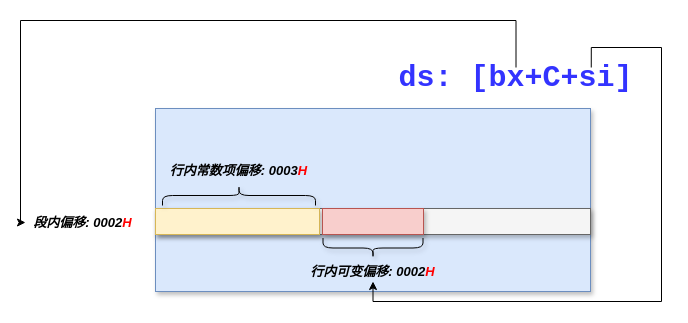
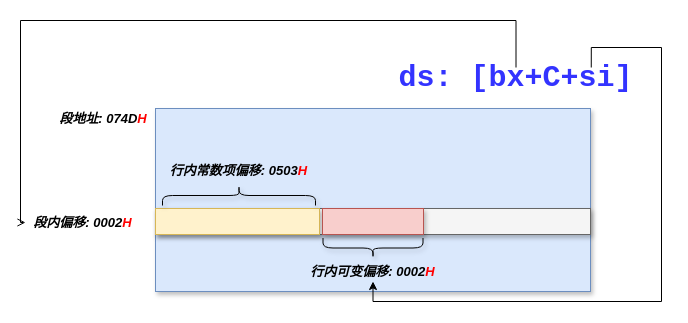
none -> (104, 119)
(239, 171) -> (239, 171)
(21, 221) -> (21, 221)
